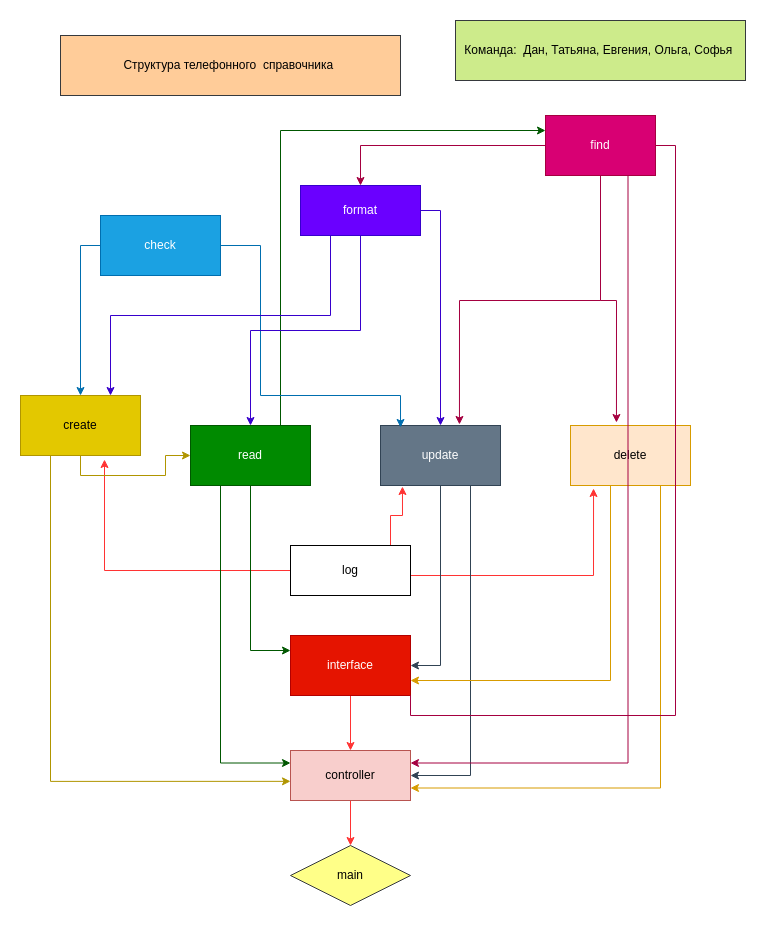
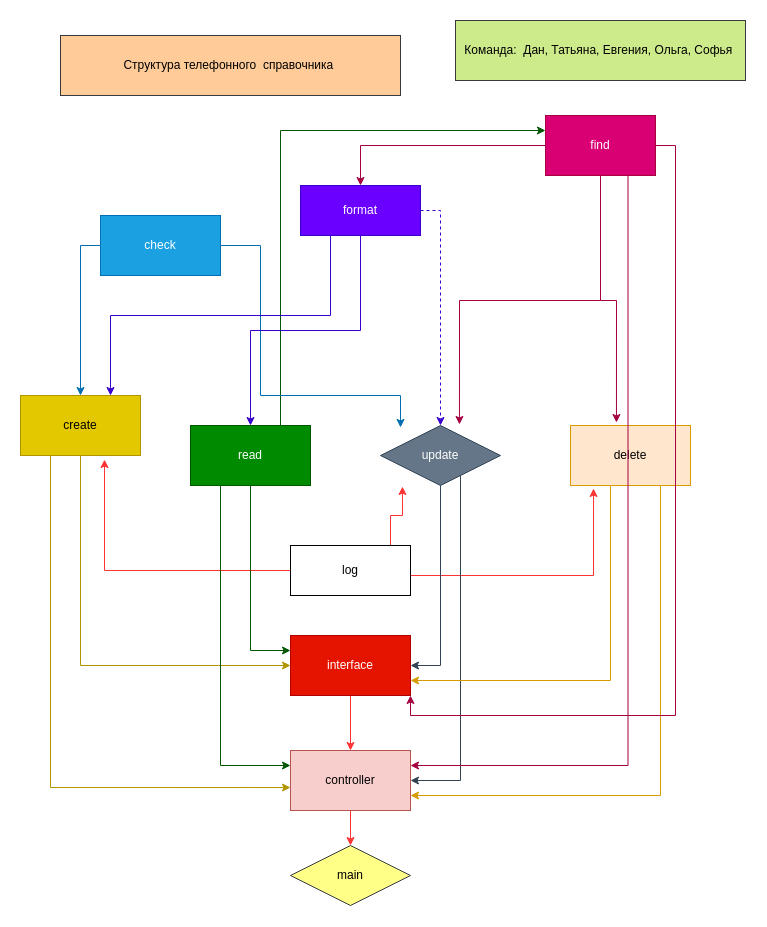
(441, 305) -> (441, 305)
(441, 456) -> (441, 456)
(141, 476) -> (86, 666)
(411, 701) -> (411, 703)
(351, 776) -> (351, 781)
